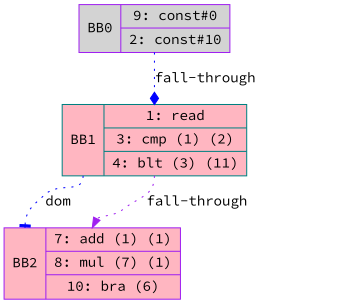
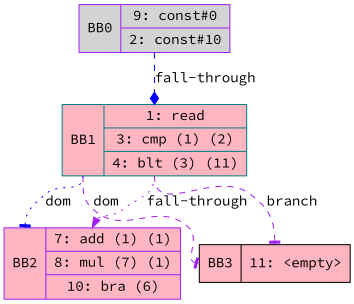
(154, 72) -> (154, 72)
none -> (275, 264)
